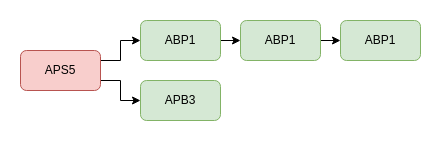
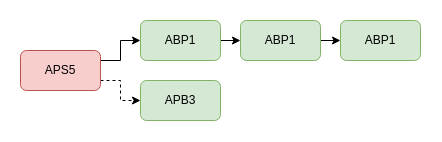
(121, 88) -> (121, 88)
